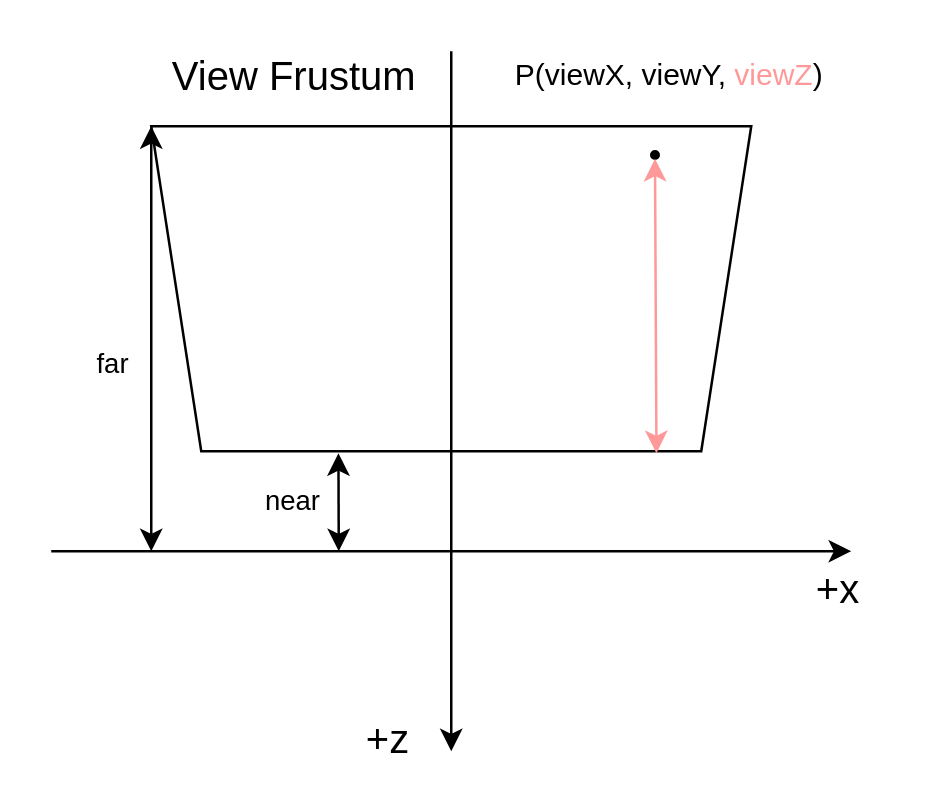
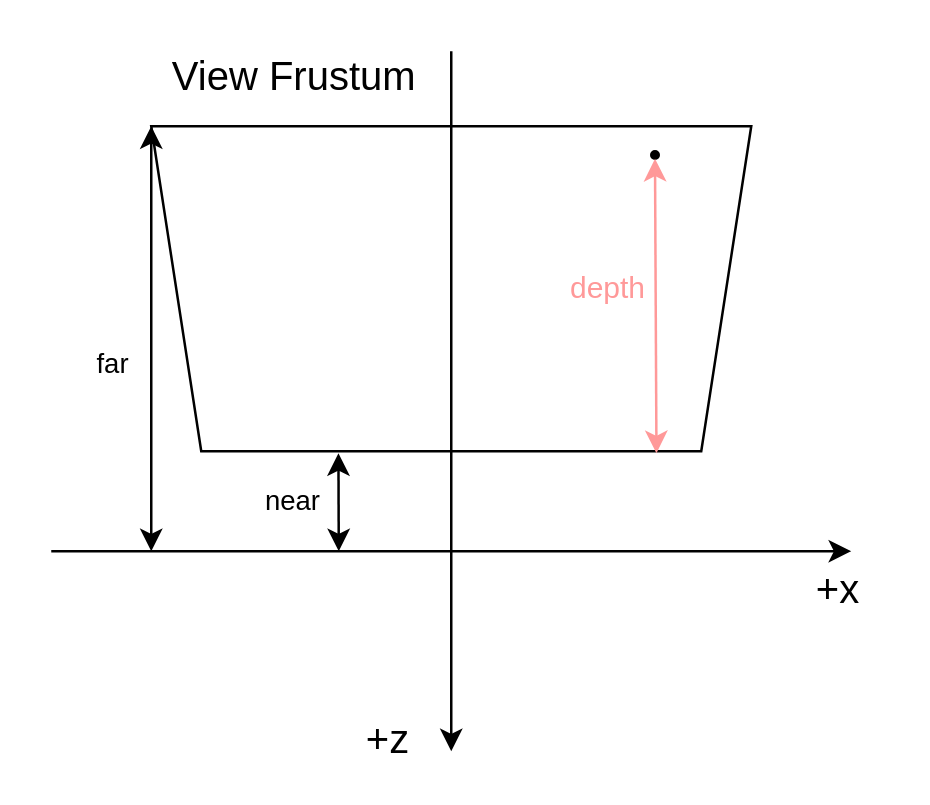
(670, 76) -> none
none -> (609, 289)
